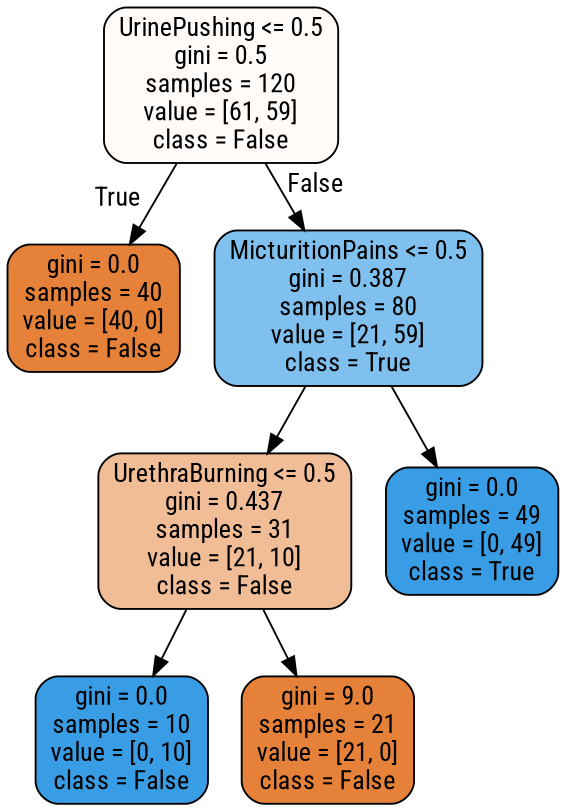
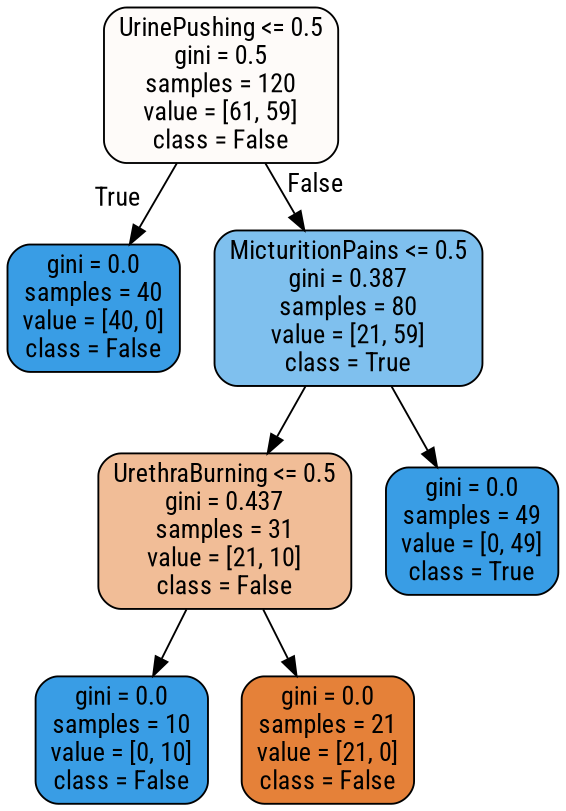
(94, 308) -> (94, 308)
(328, 740) -> (328, 740)
